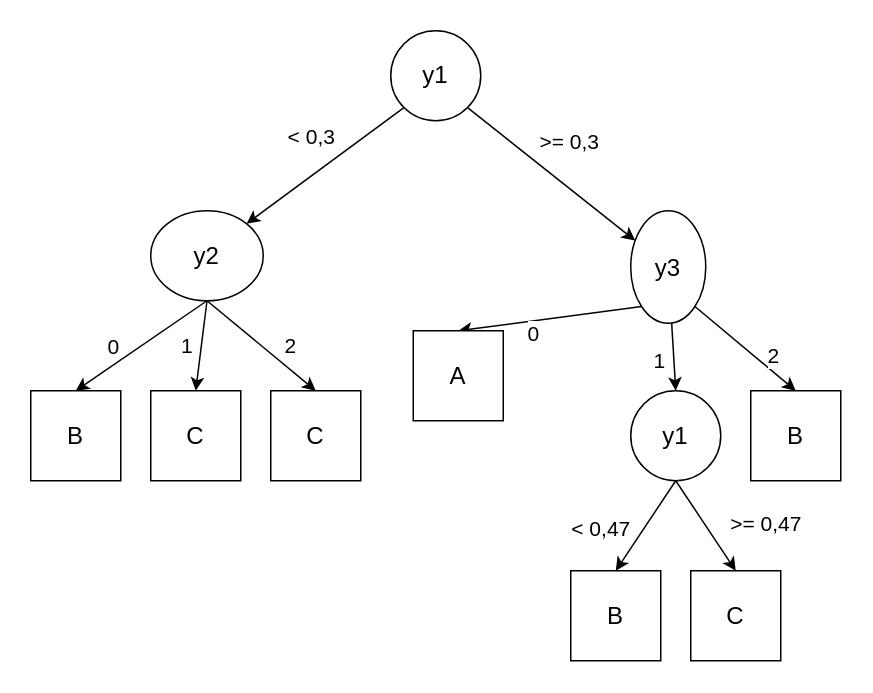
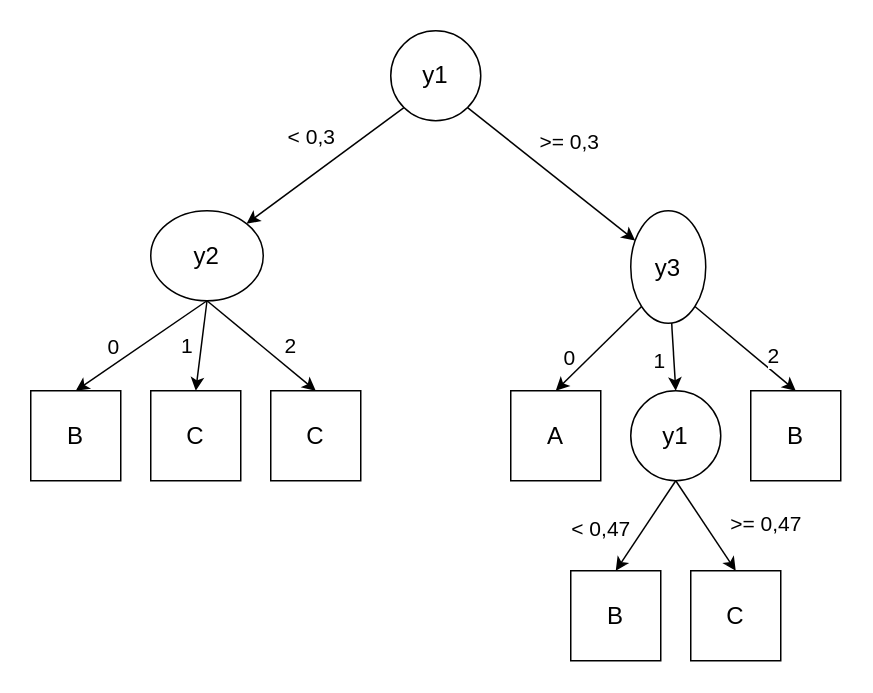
(458, 376) -> (556, 436)
